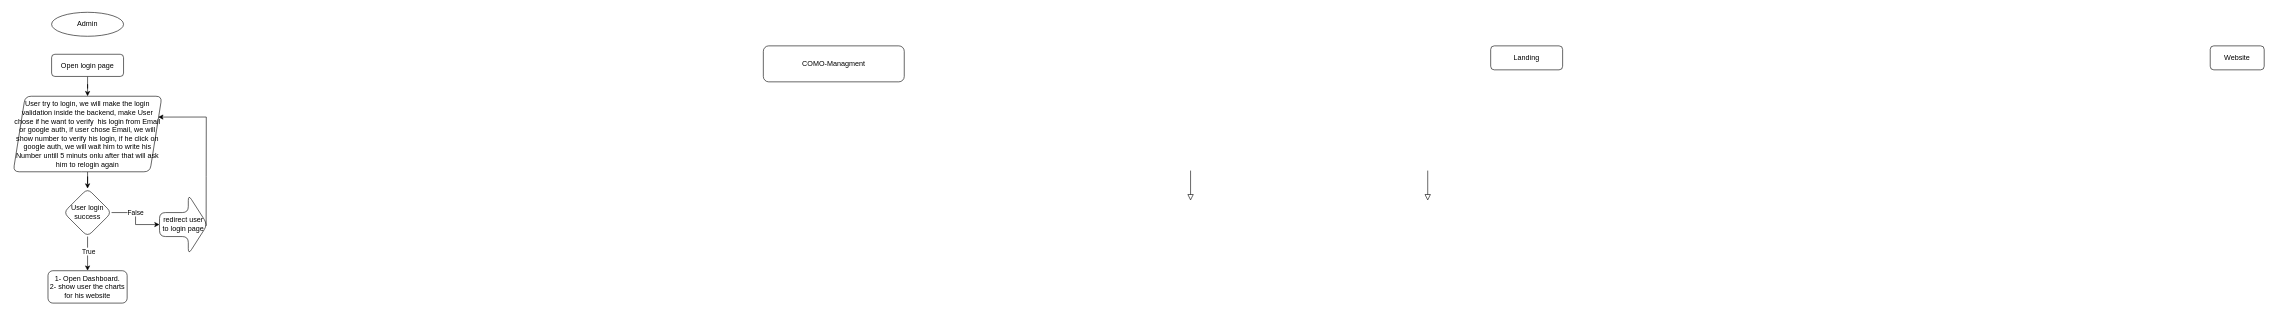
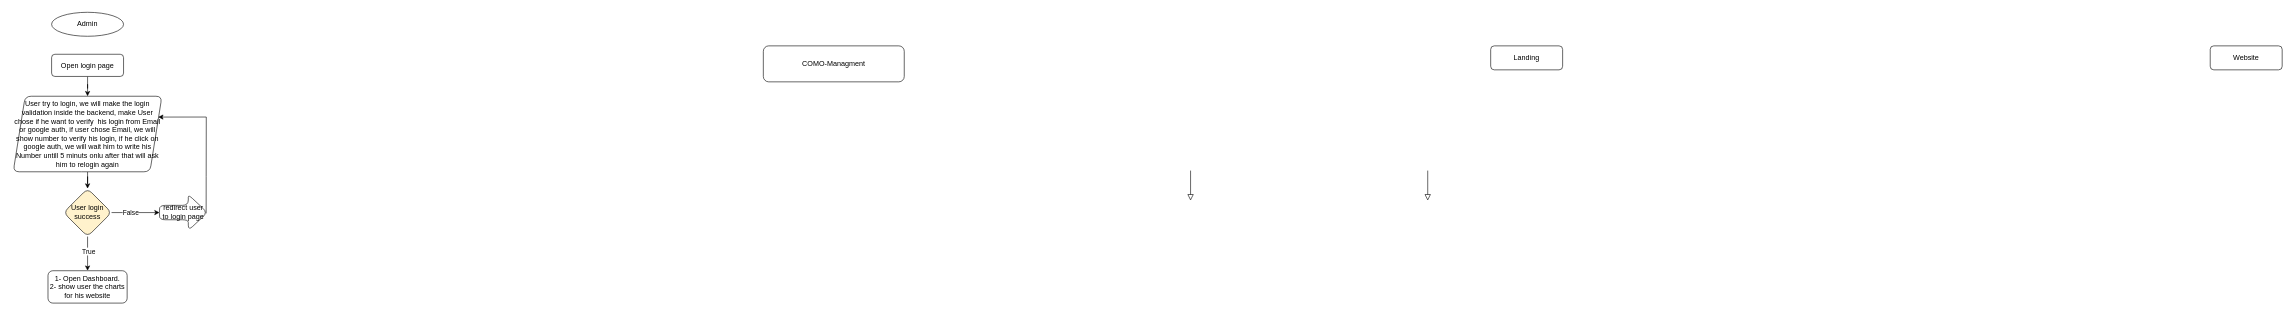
(2238, 58) -> (2247, 58)
(87, 213) -> (87, 213)
(183, 225) -> (183, 213)
